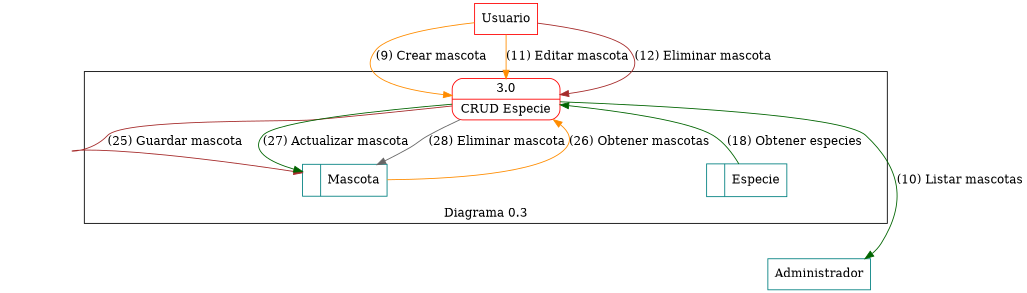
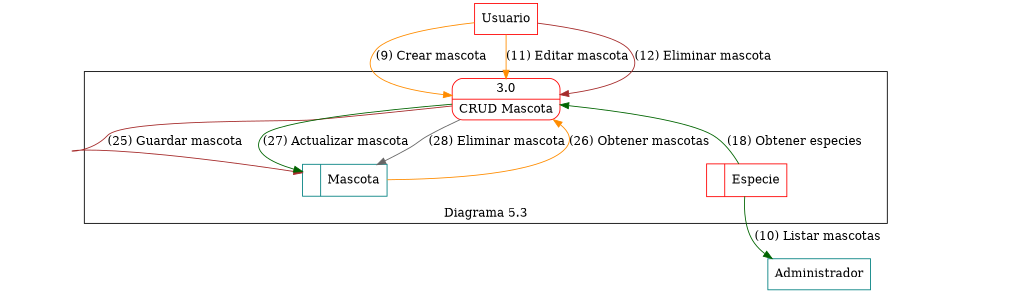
(506, 109) -> (506, 109)
(781, 116) -> (748, 229)
(747, 180) -> (747, 180)
(486, 213) -> (486, 213)
